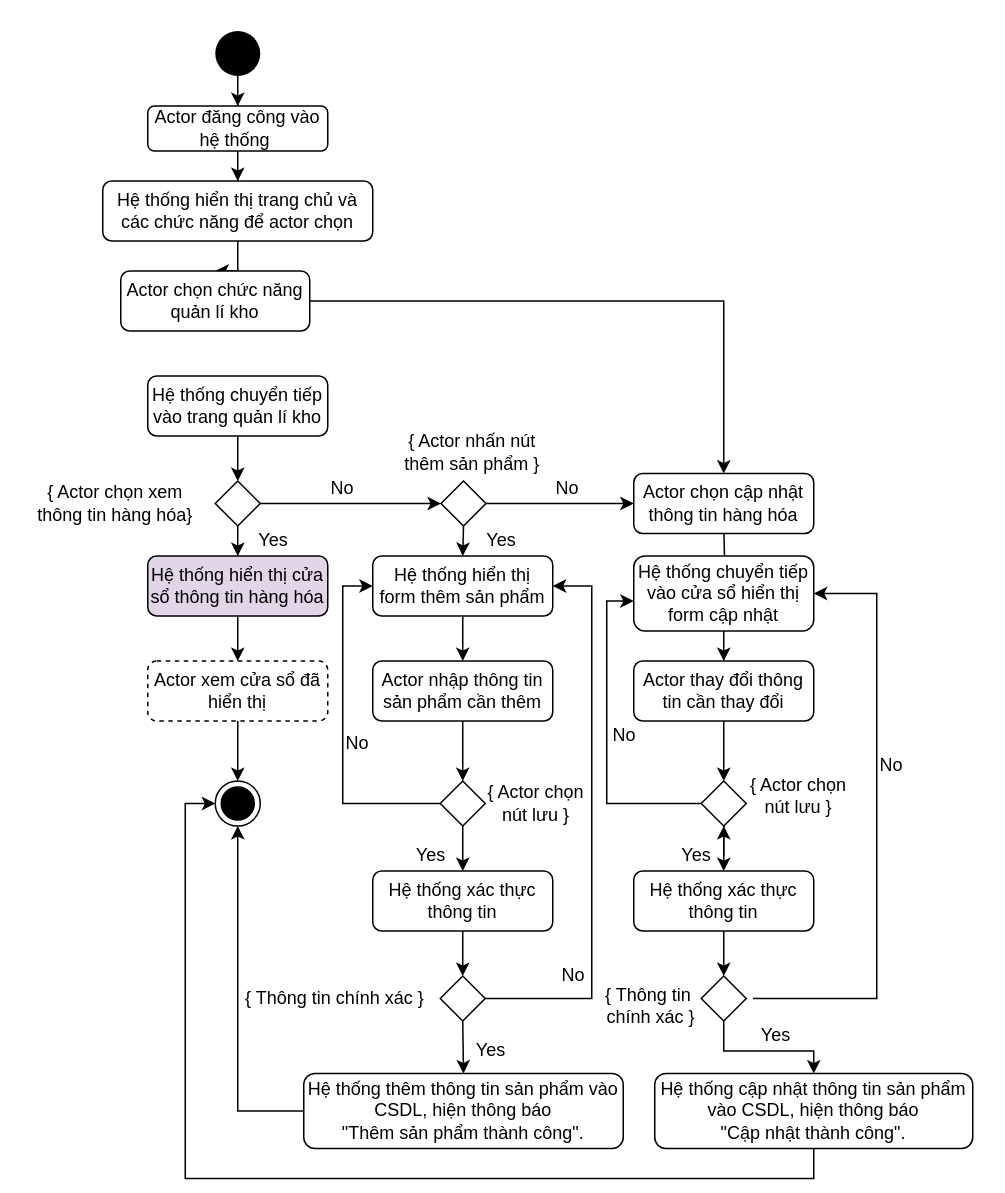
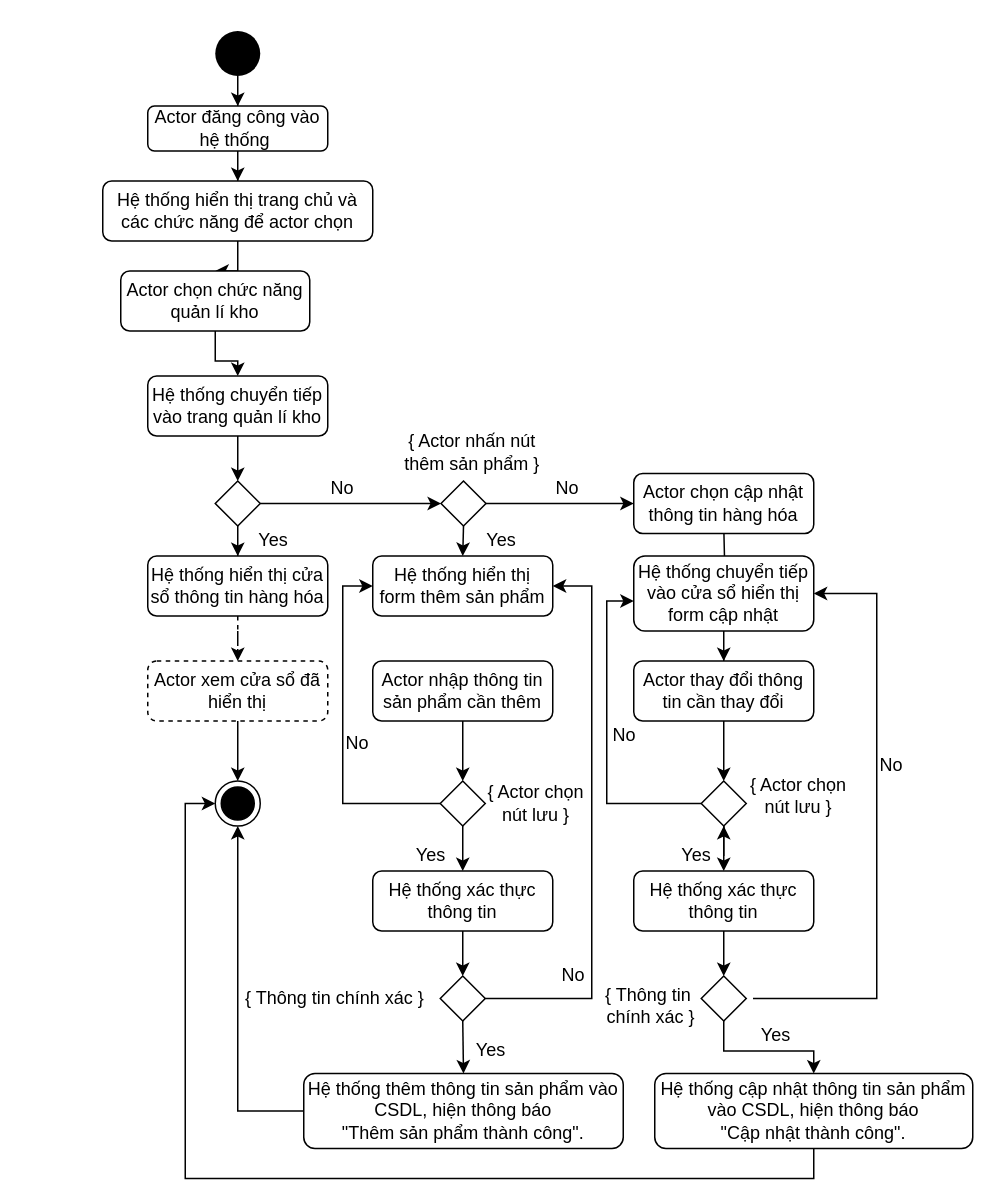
(598, 301) -> (215, 359)
(116, 503) -> none
(238, 586) -> (238, 586)
(238, 625) -> (238, 625)
(463, 644) -> none
